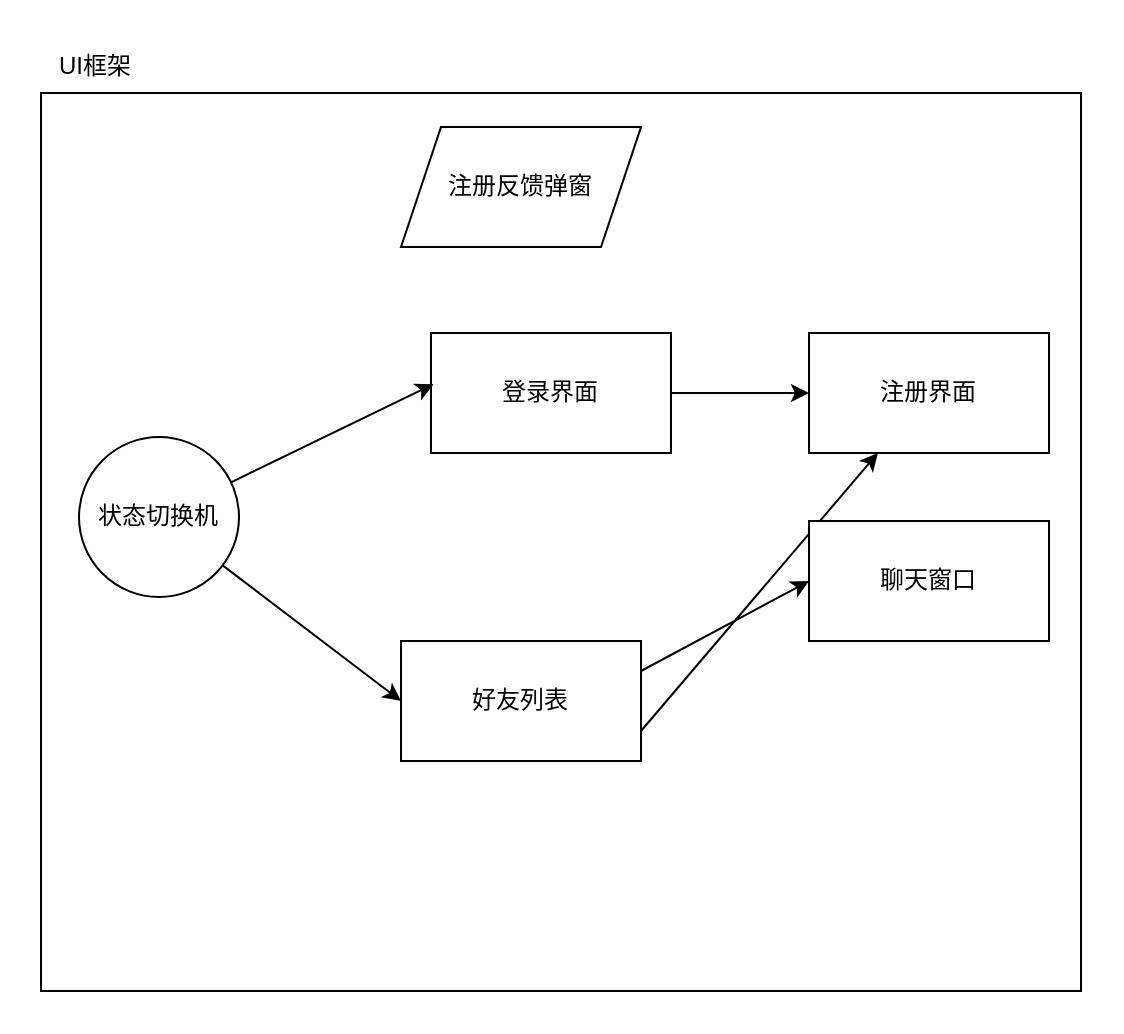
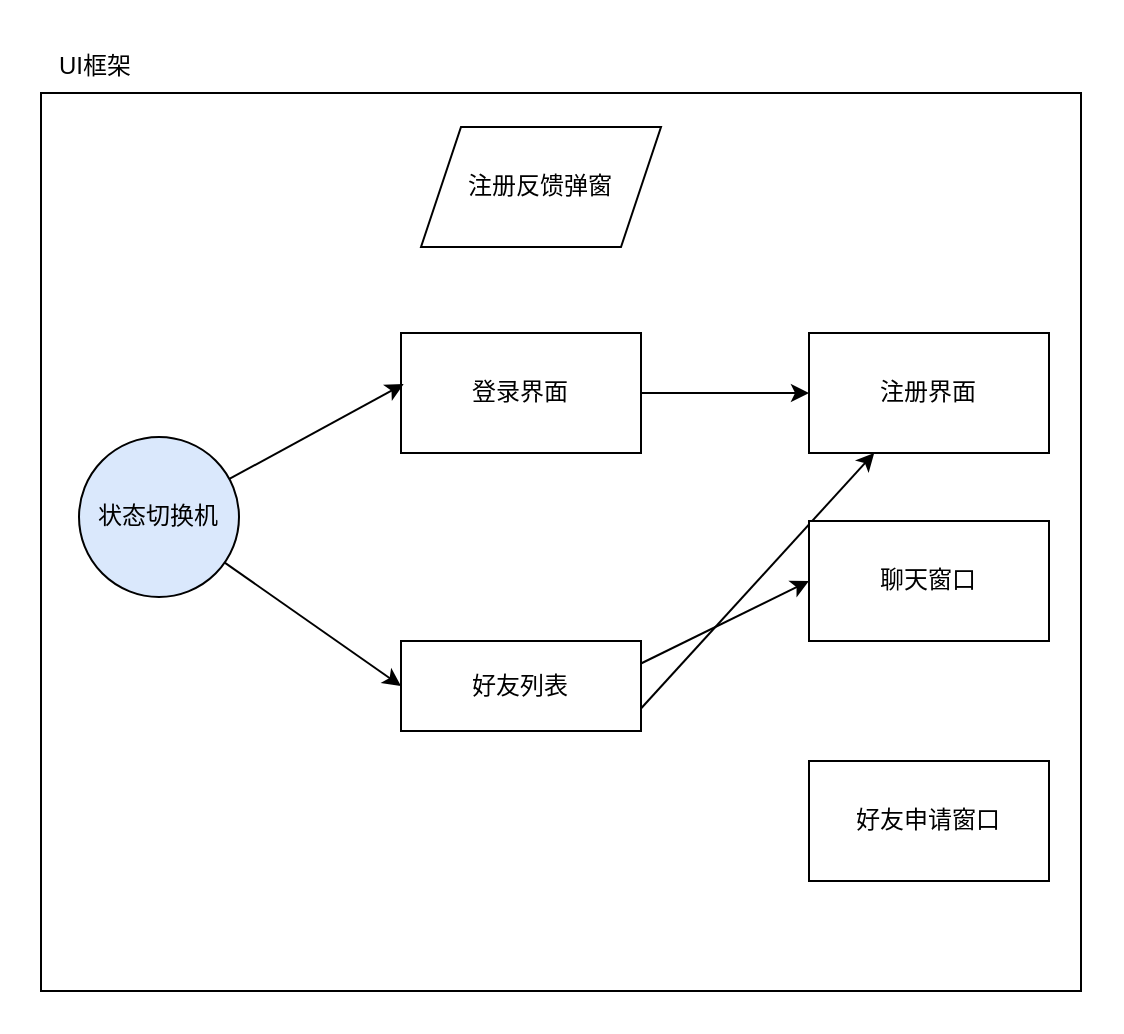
(521, 187) -> (541, 187)
(551, 393) -> (521, 393)
(159, 517) -> (159, 517)
(521, 701) -> (521, 686)
none -> (929, 821)
